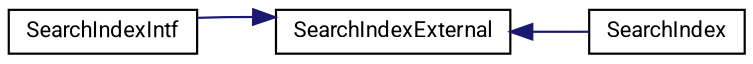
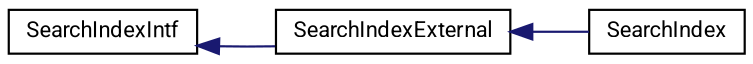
(225, 17) -> (247, 47)
